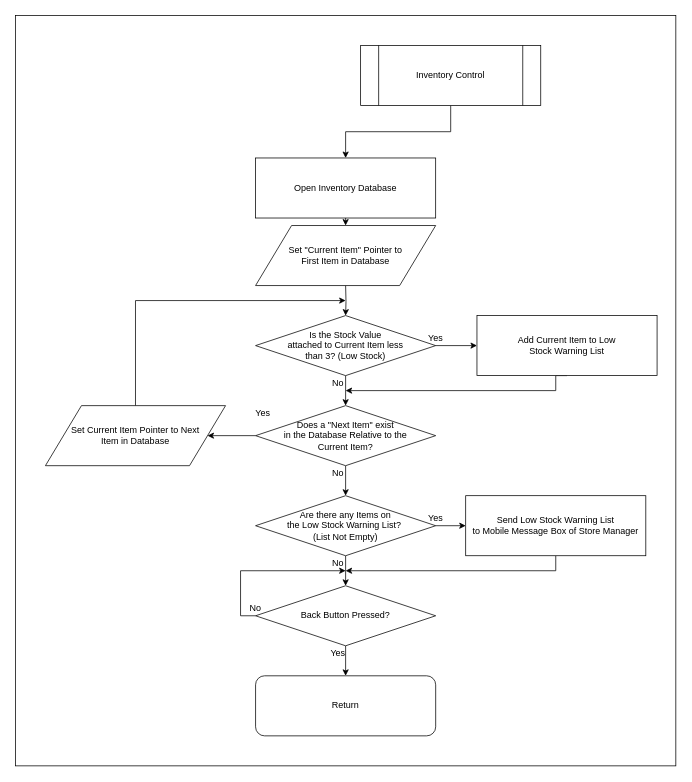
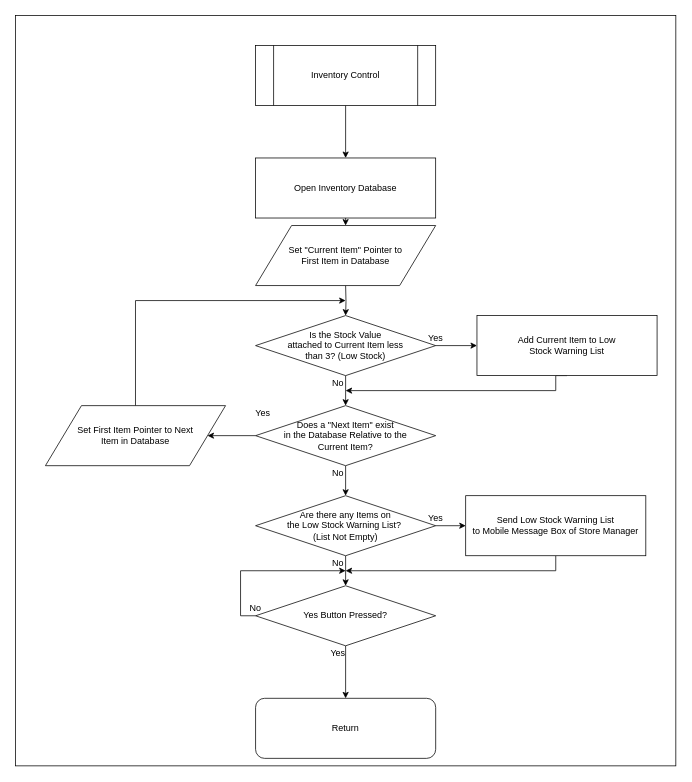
(450, 75) -> (345, 75)
(135, 435) -> (135, 435)
(345, 615) -> (345, 615)
(345, 705) -> (345, 728)
